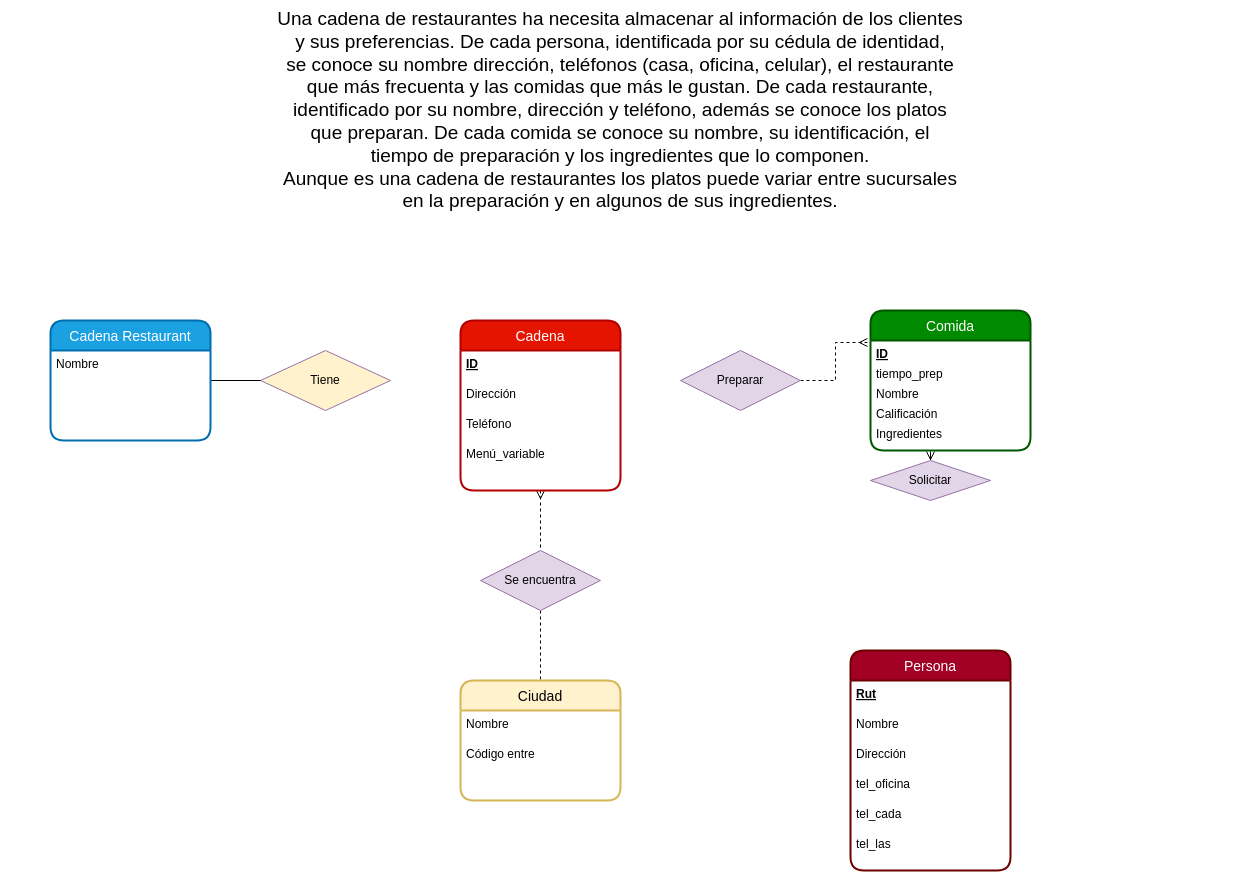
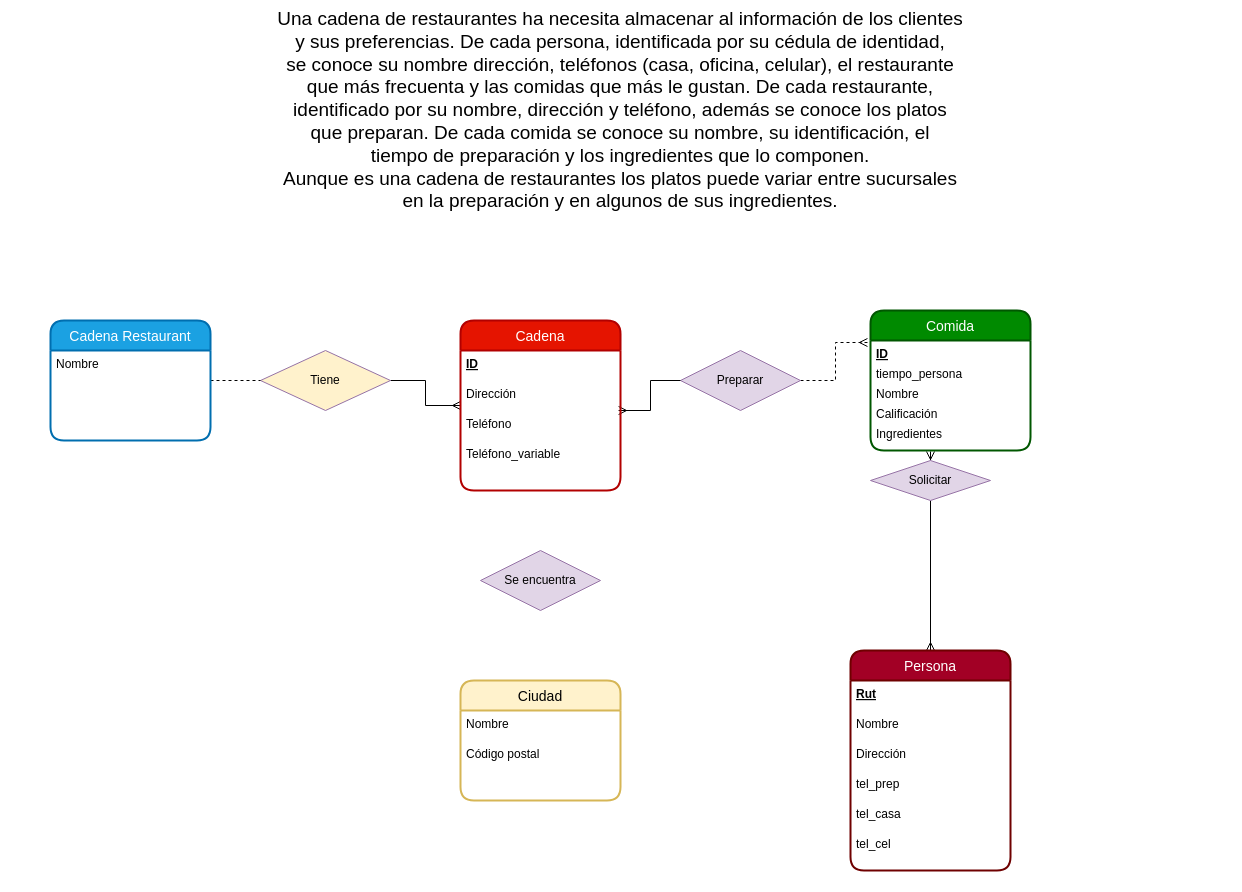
(911, 374) -> (921, 374)
(236, 381) -> (236, 381)
none -> (426, 392)
none -> (651, 395)
(507, 454) -> (518, 454)
(541, 520) -> none
none -> (931, 576)
(541, 646) -> none
(503, 754) -> (505, 754)
(888, 784) -> (881, 784)
(881, 814) -> (881, 814)
(876, 844) -> (876, 844)
